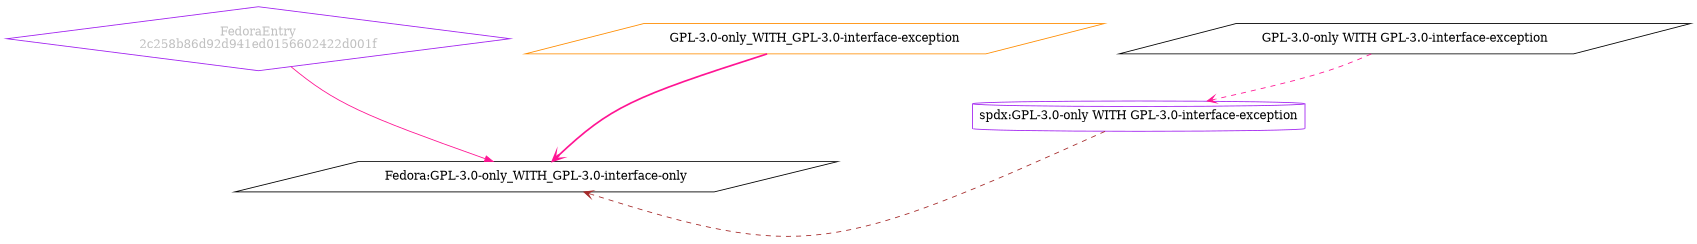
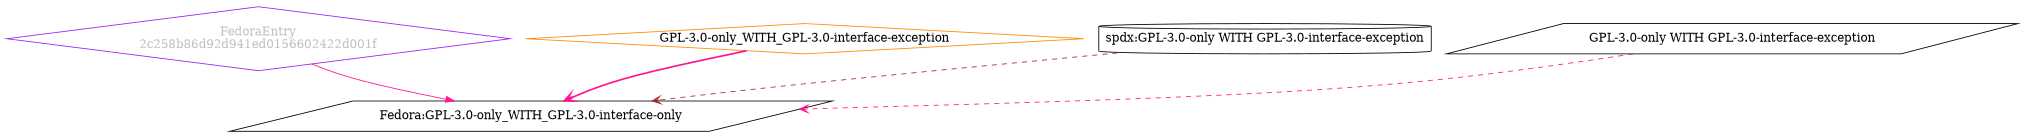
(815, 39) -> (805, 39)
(1295, 80) -> (1222, 95)
(1139, 116) -> (1265, 39)
